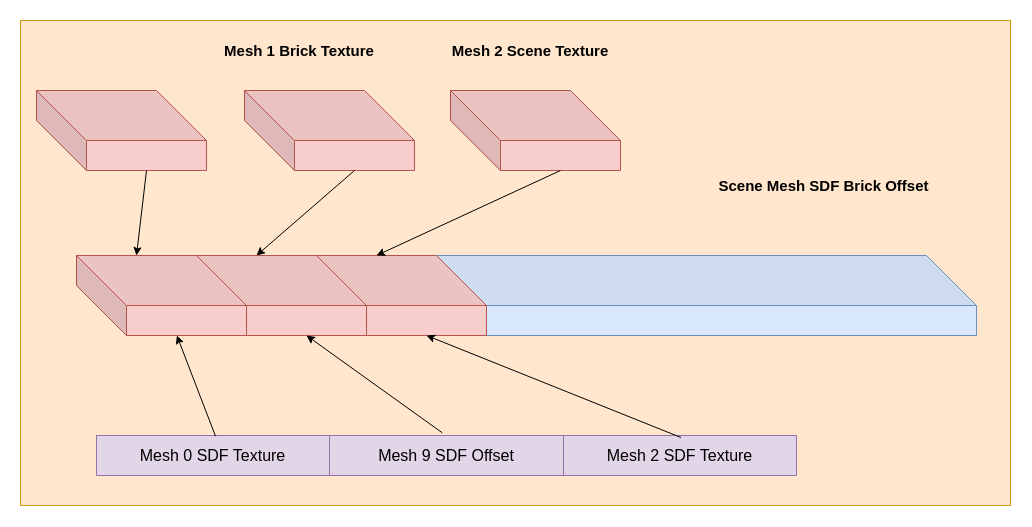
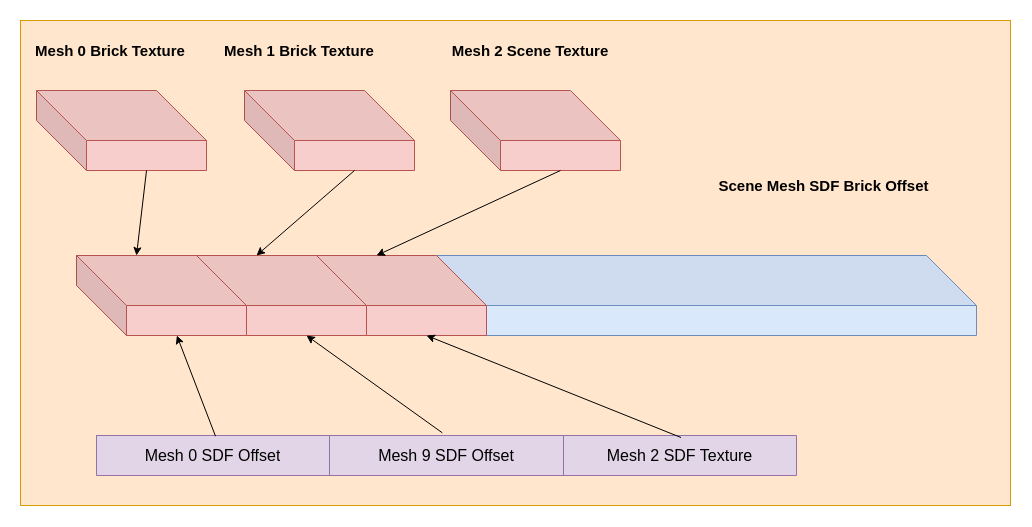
none -> (111, 51)
(213, 456) -> (213, 456)
